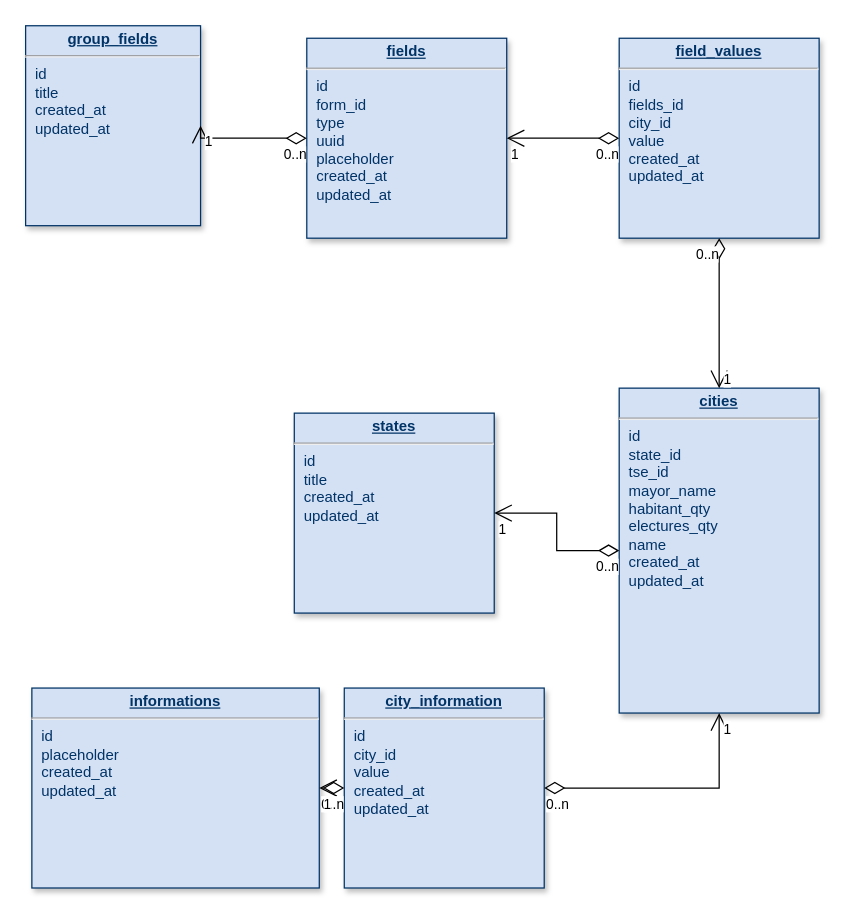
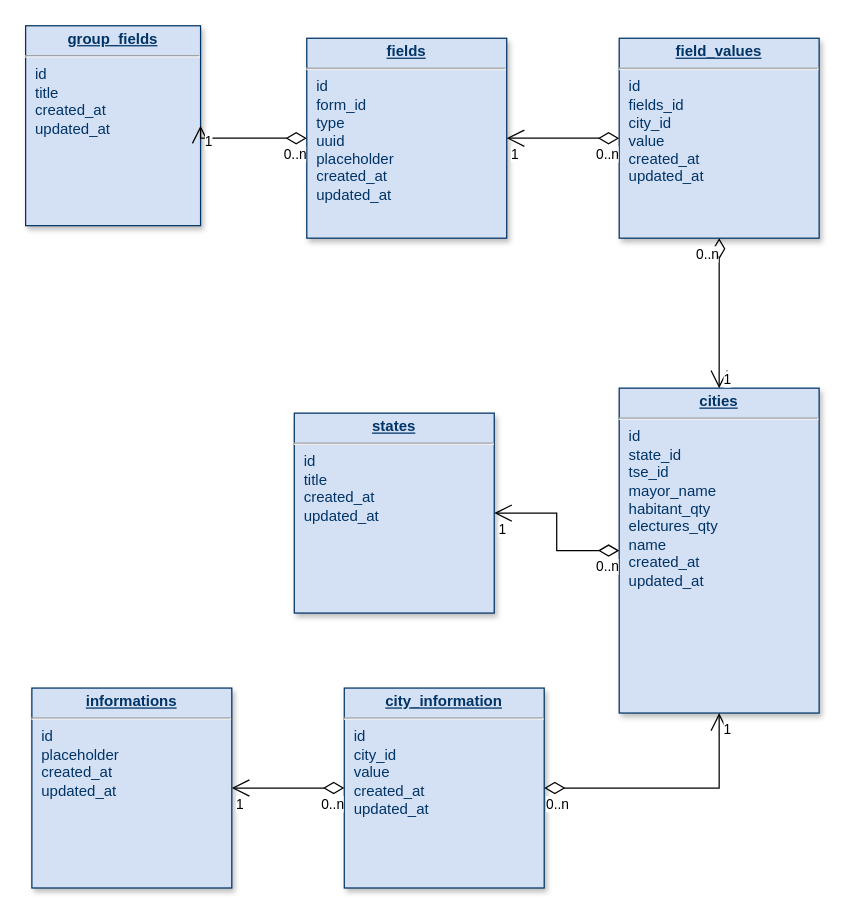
(176, 788) -> (132, 788)
